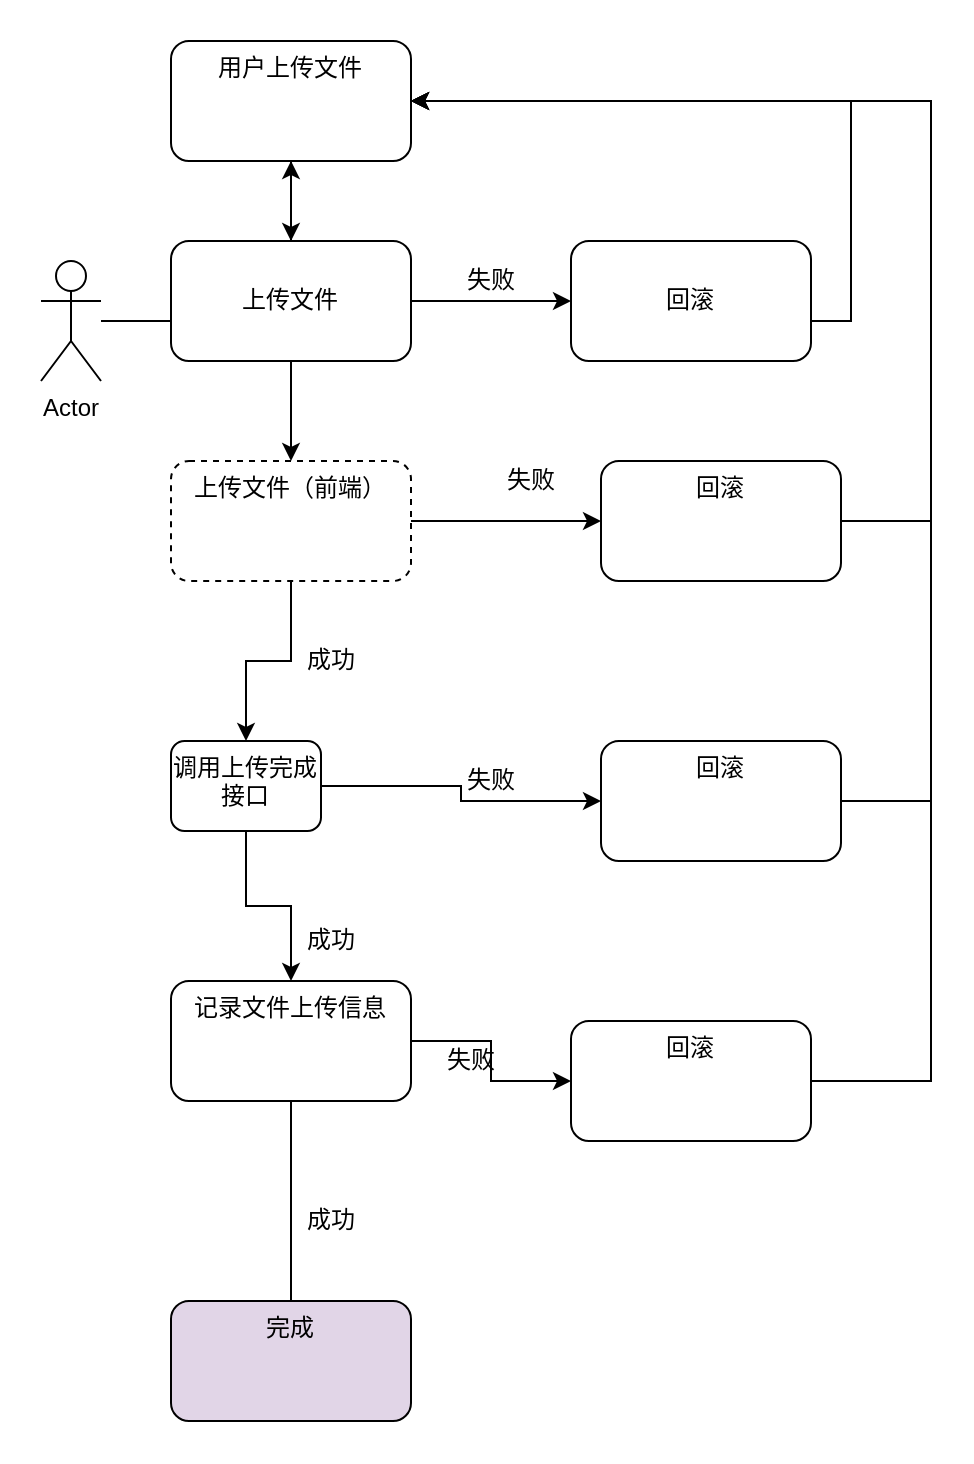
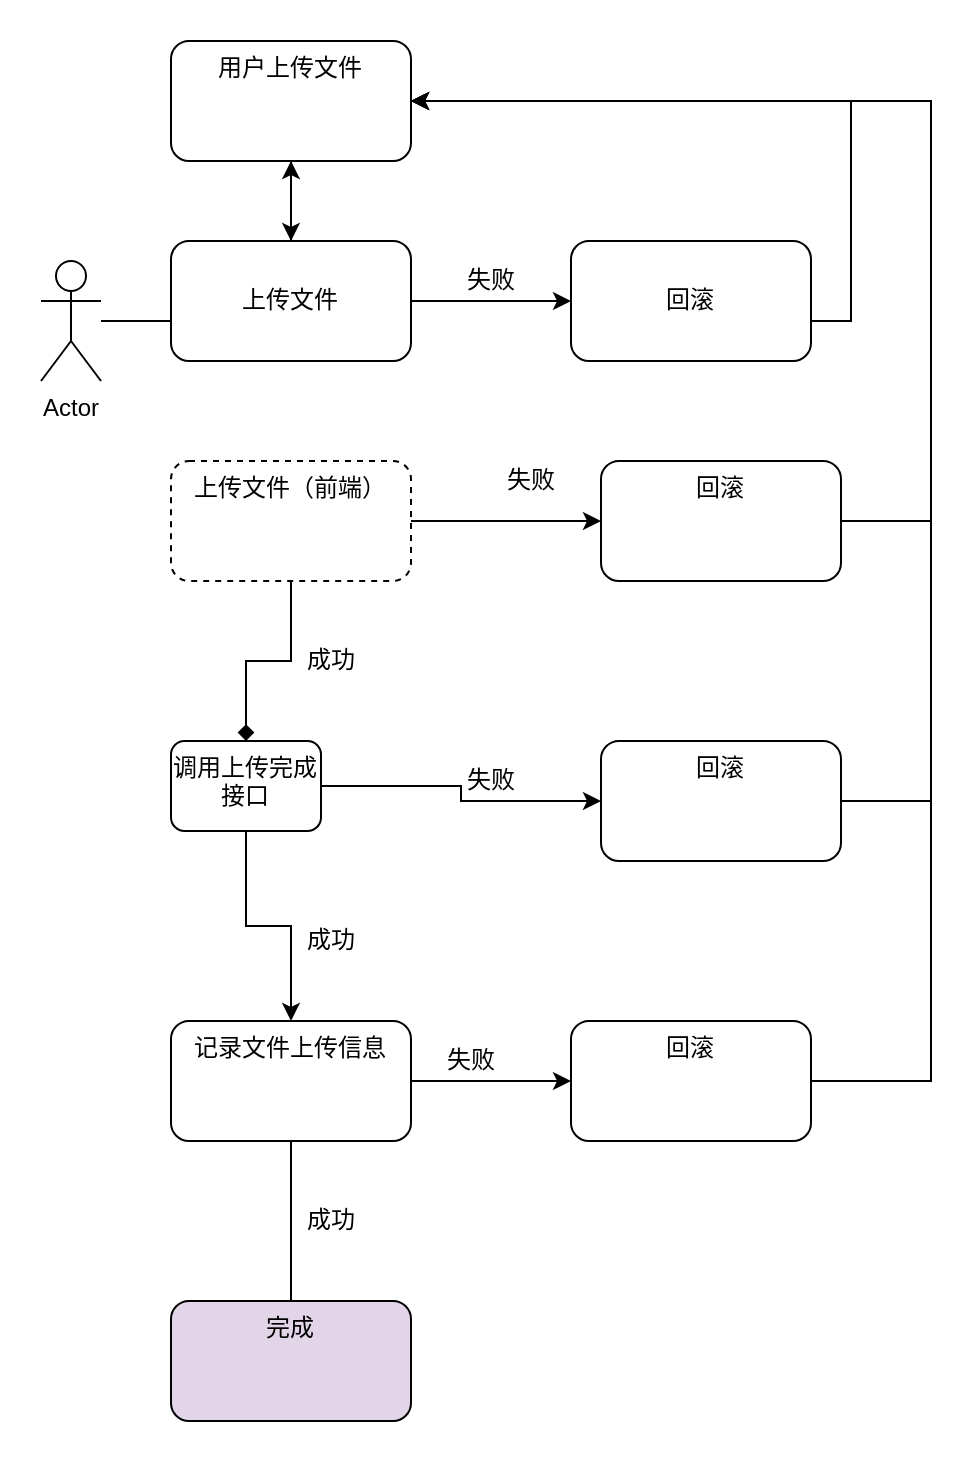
(291, 404) -> none
(246, 726) -> (246, 725)
(291, 1041) -> (291, 1081)
